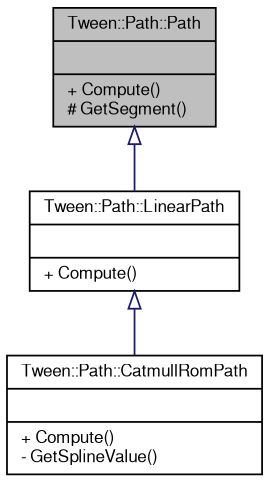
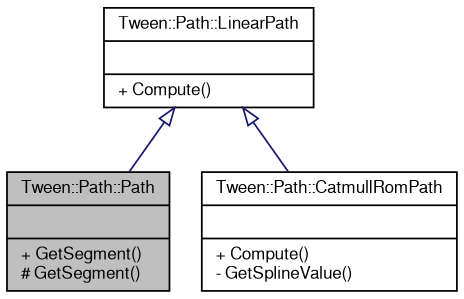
(114, 90) -> (82, 254)
(135, 168) -> (147, 147)
